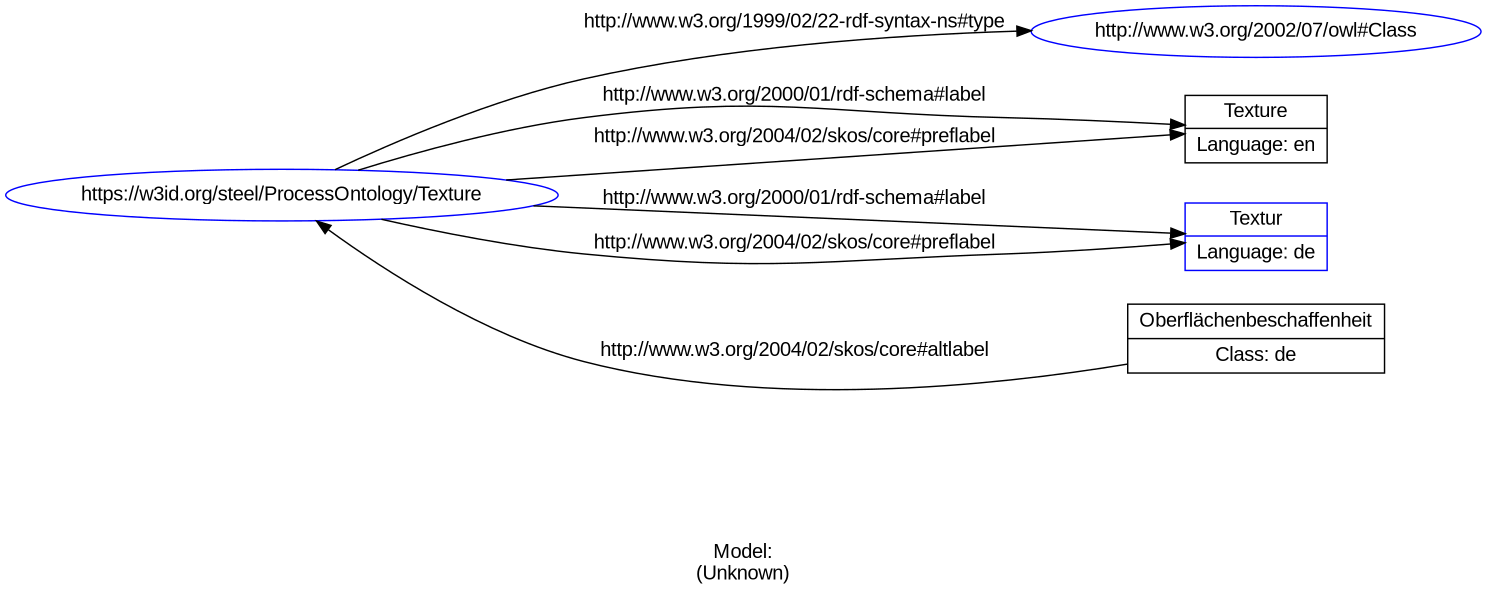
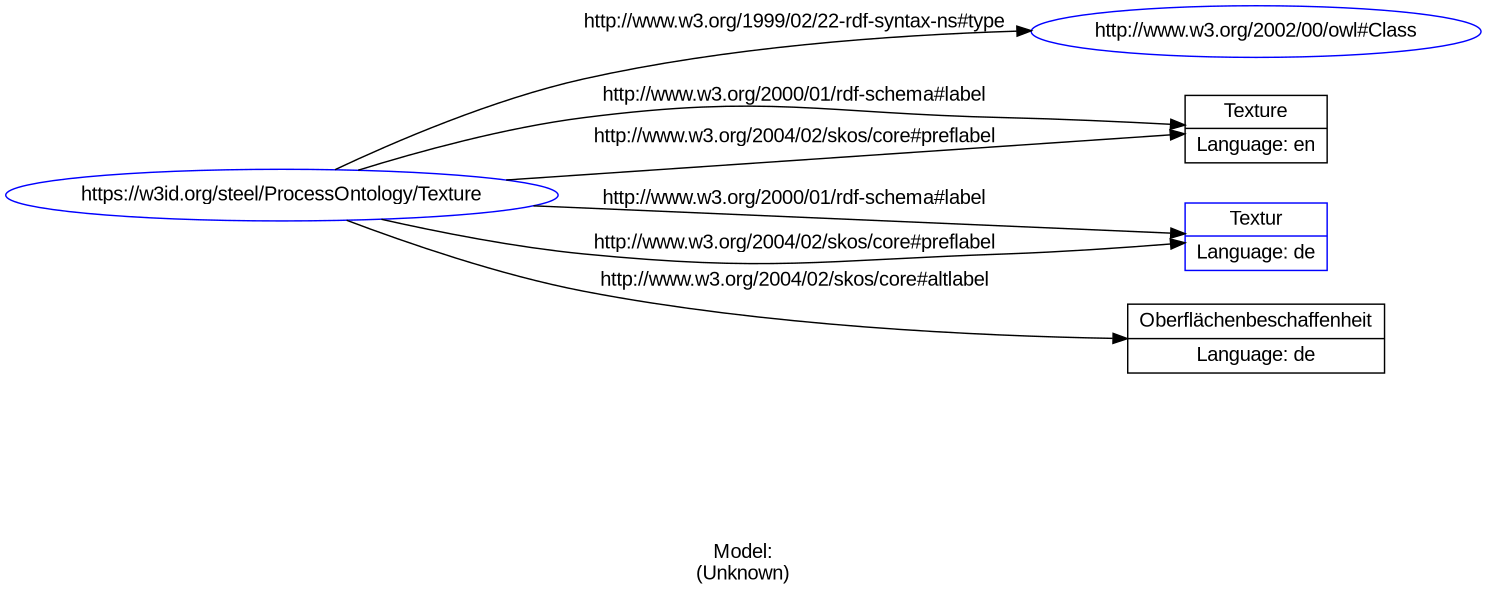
(1256, 32) -> (1256, 32)
(1256, 355) -> (1256, 355)
(711, 383) -> (724, 313)
